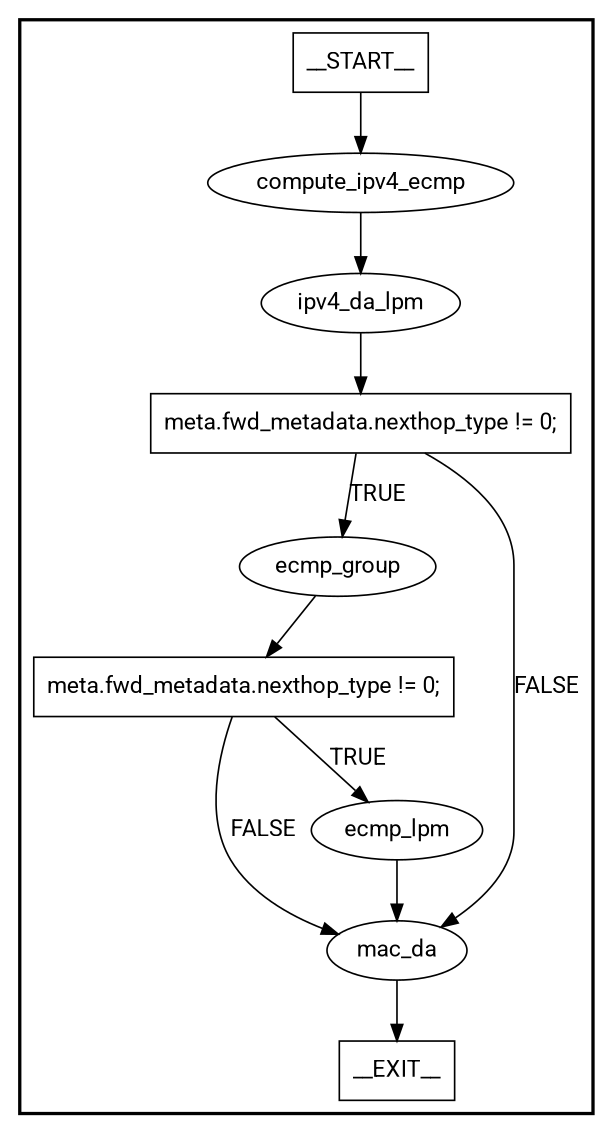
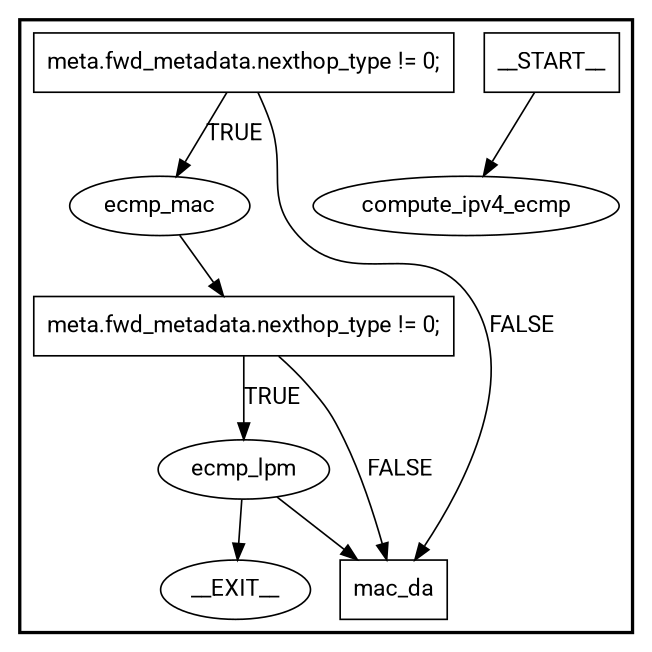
(361, 303) -> none
(338, 567) -> (160, 206)
(397, 950) -> (394, 590)
(397, 1002) -> (240, 521)
(397, 1071) -> (236, 590)
